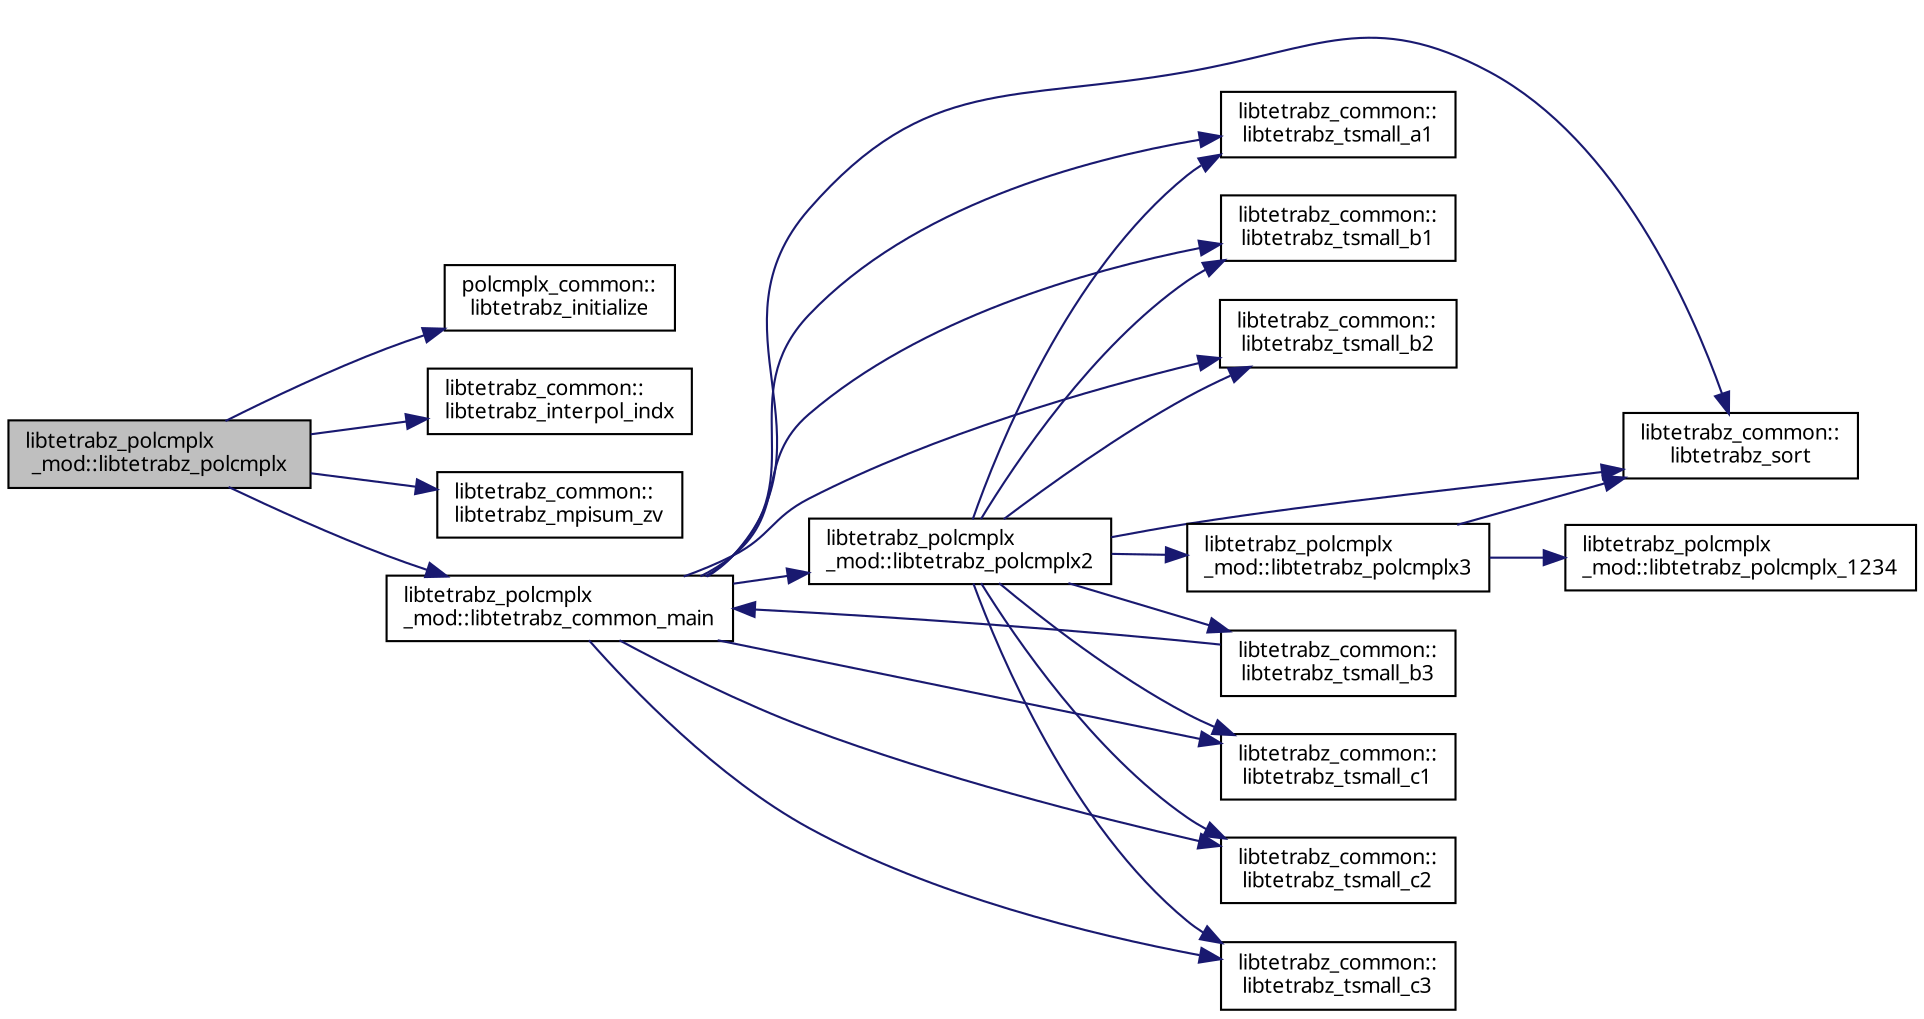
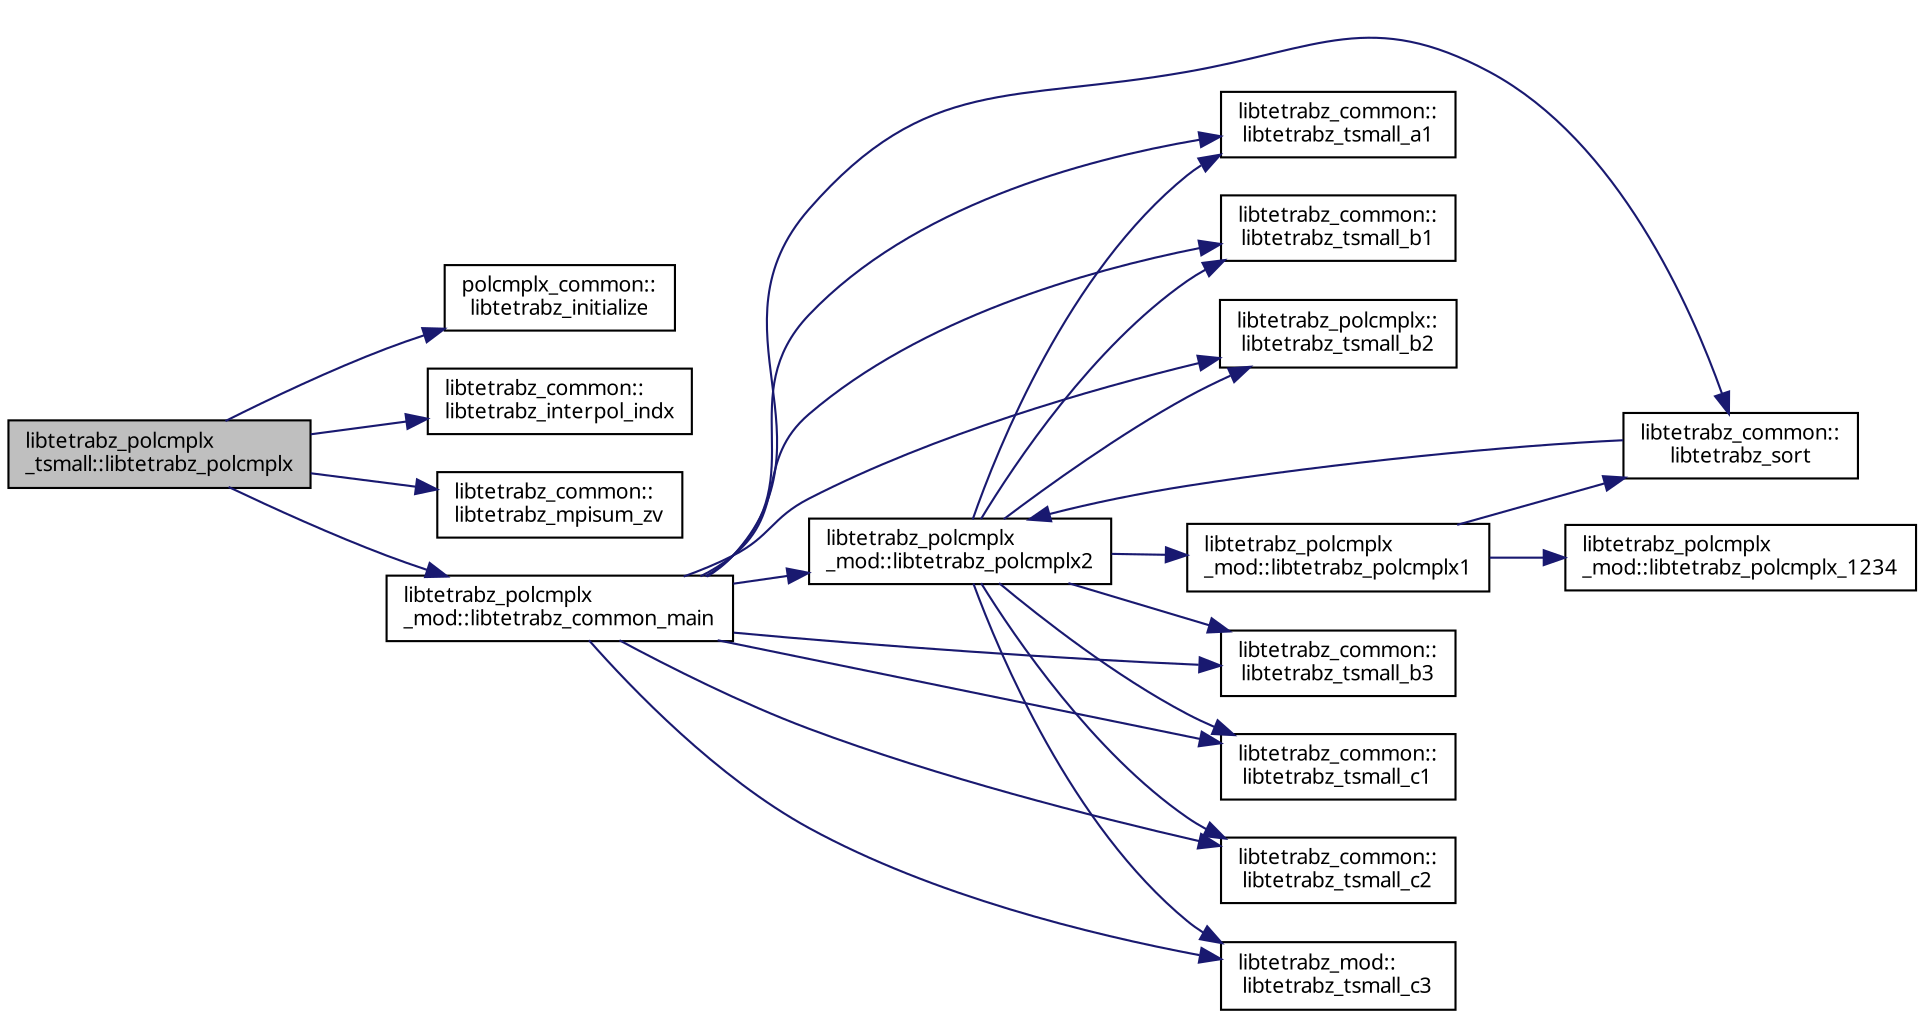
(1338, 334) -> (1338, 334)
(159, 454) -> (159, 454)
(1356, 501) -> (1335, 466)
(1338, 558) -> (1338, 558)
(965, 623) -> (966, 651)
(1338, 976) -> (1338, 976)
